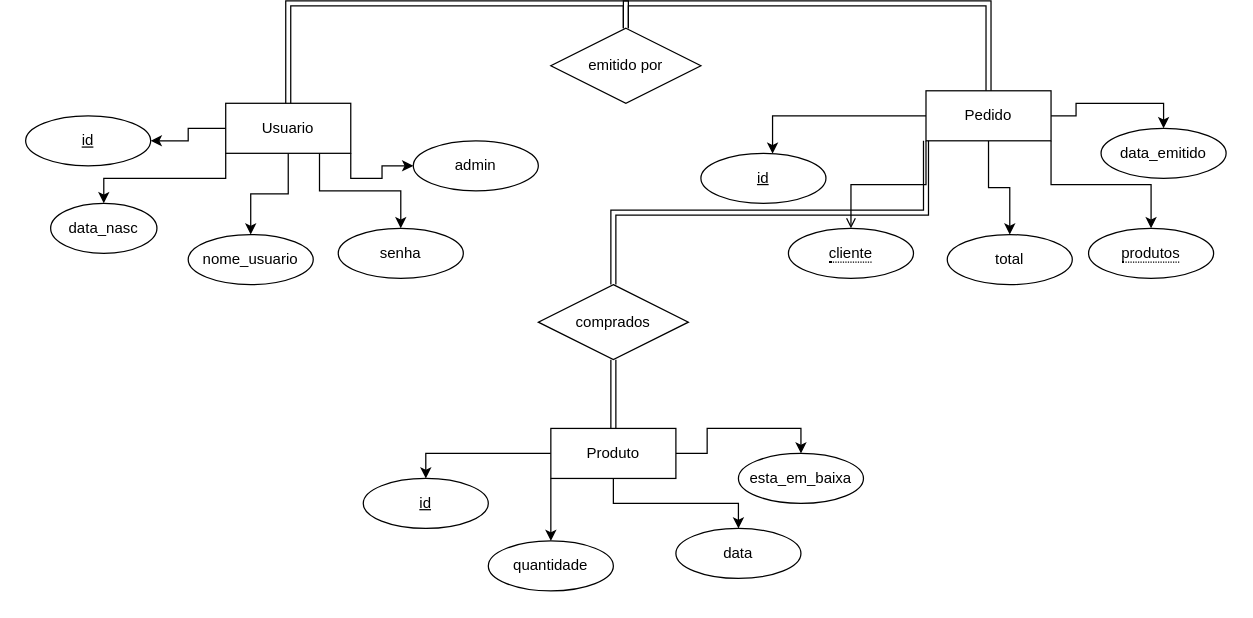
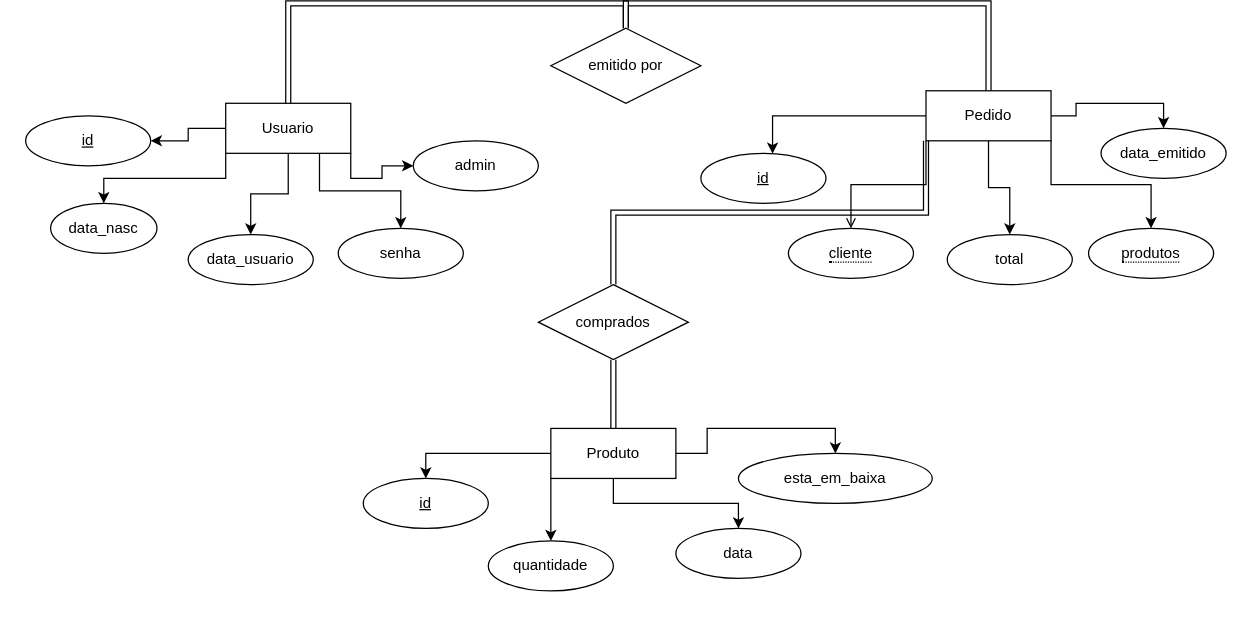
(251, 259) -> (251, 259)
(801, 478) -> (835, 478)
